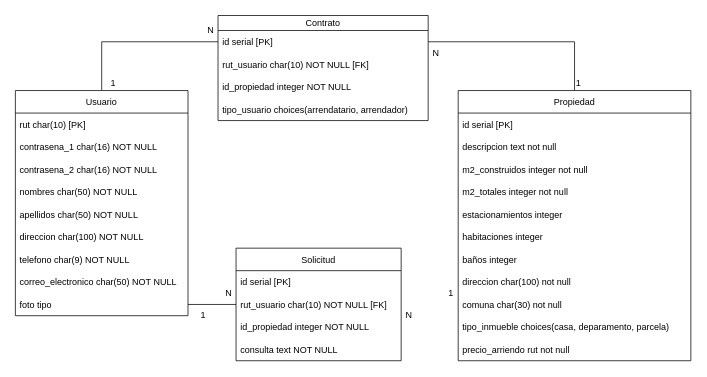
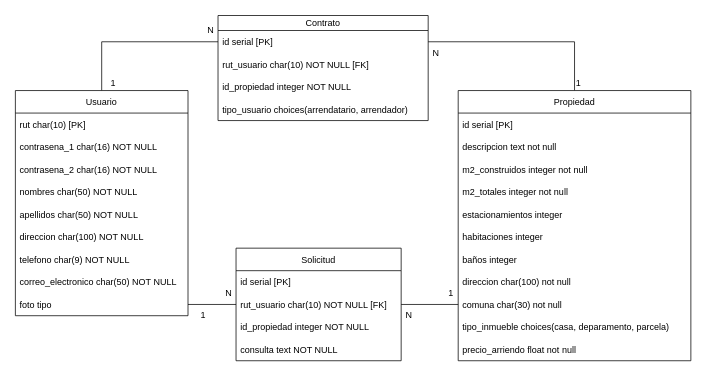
none -> (428, 304)
(524, 350) -> (528, 350)
